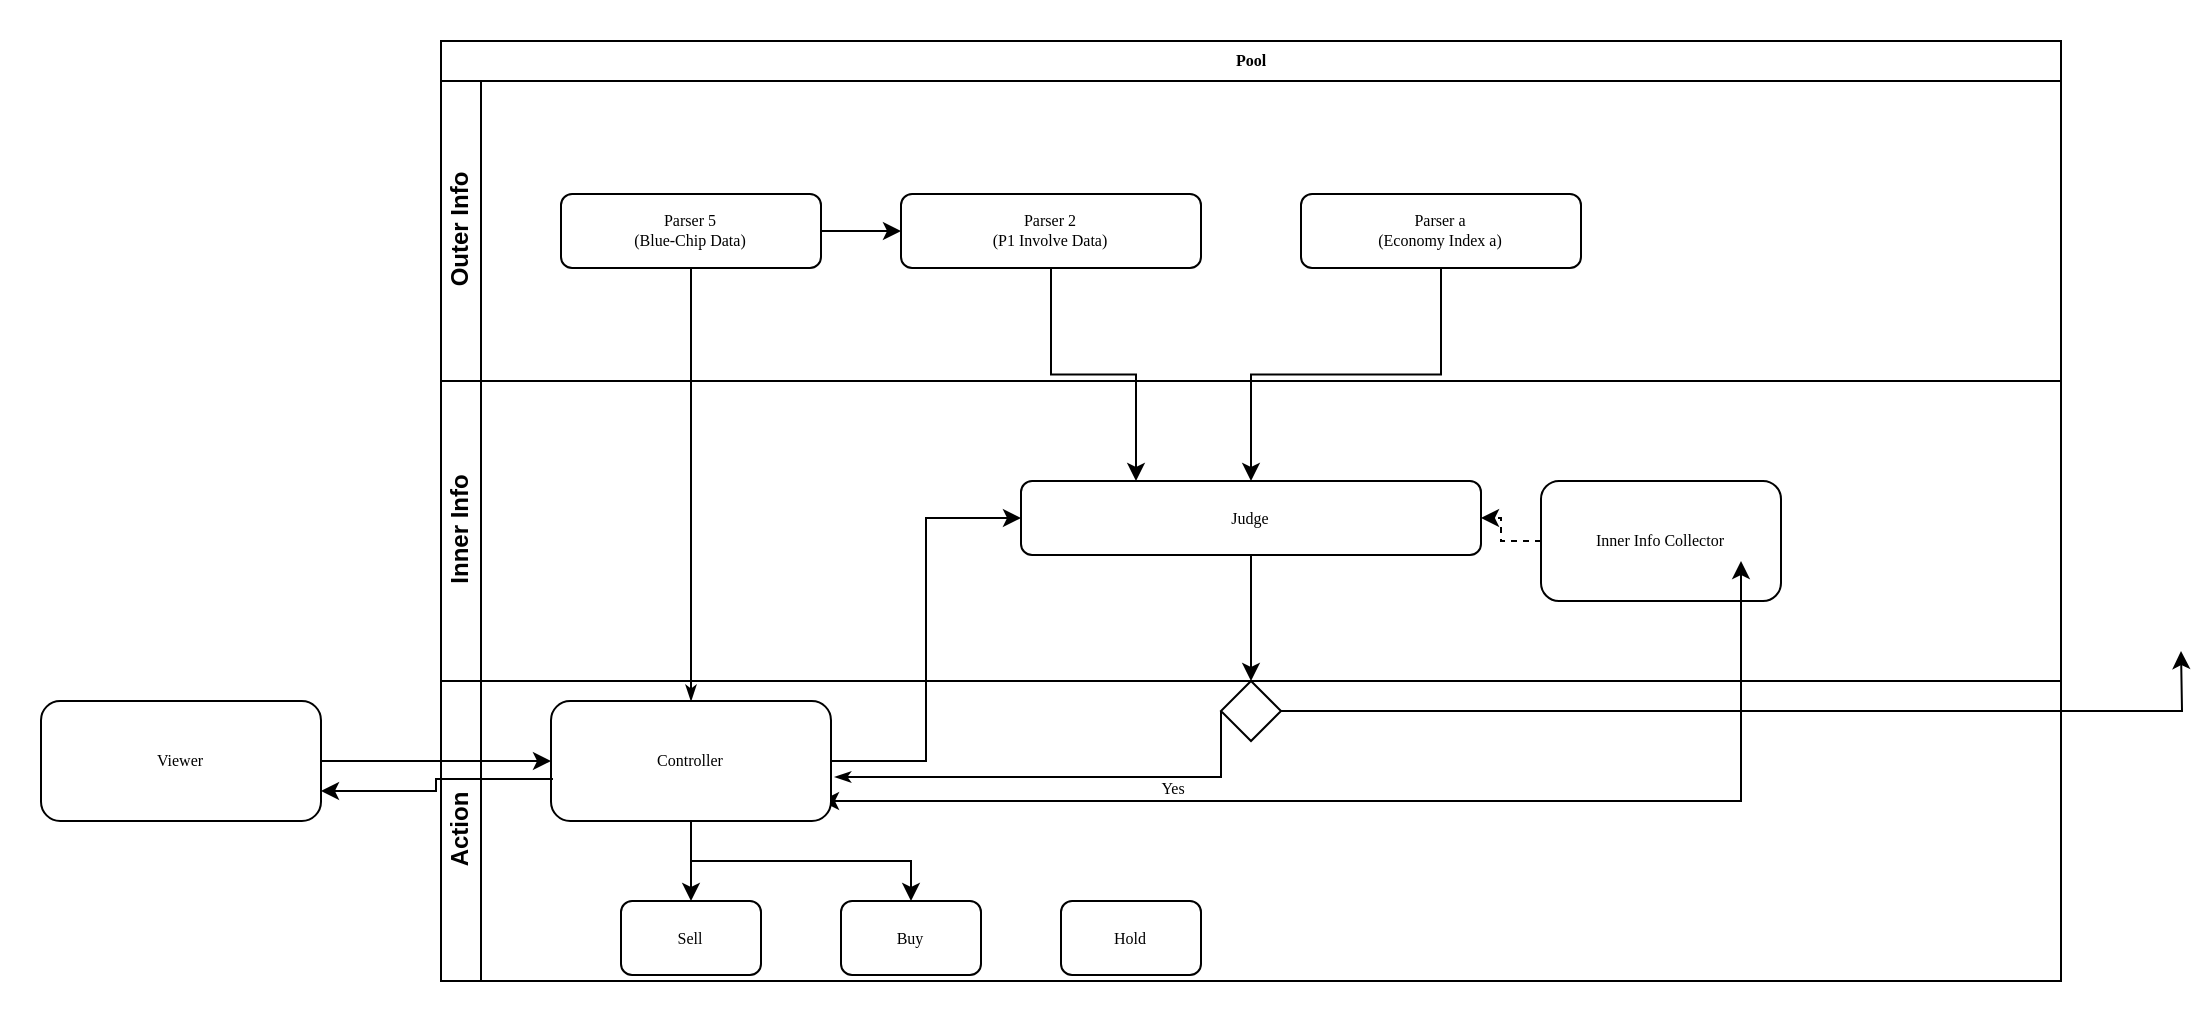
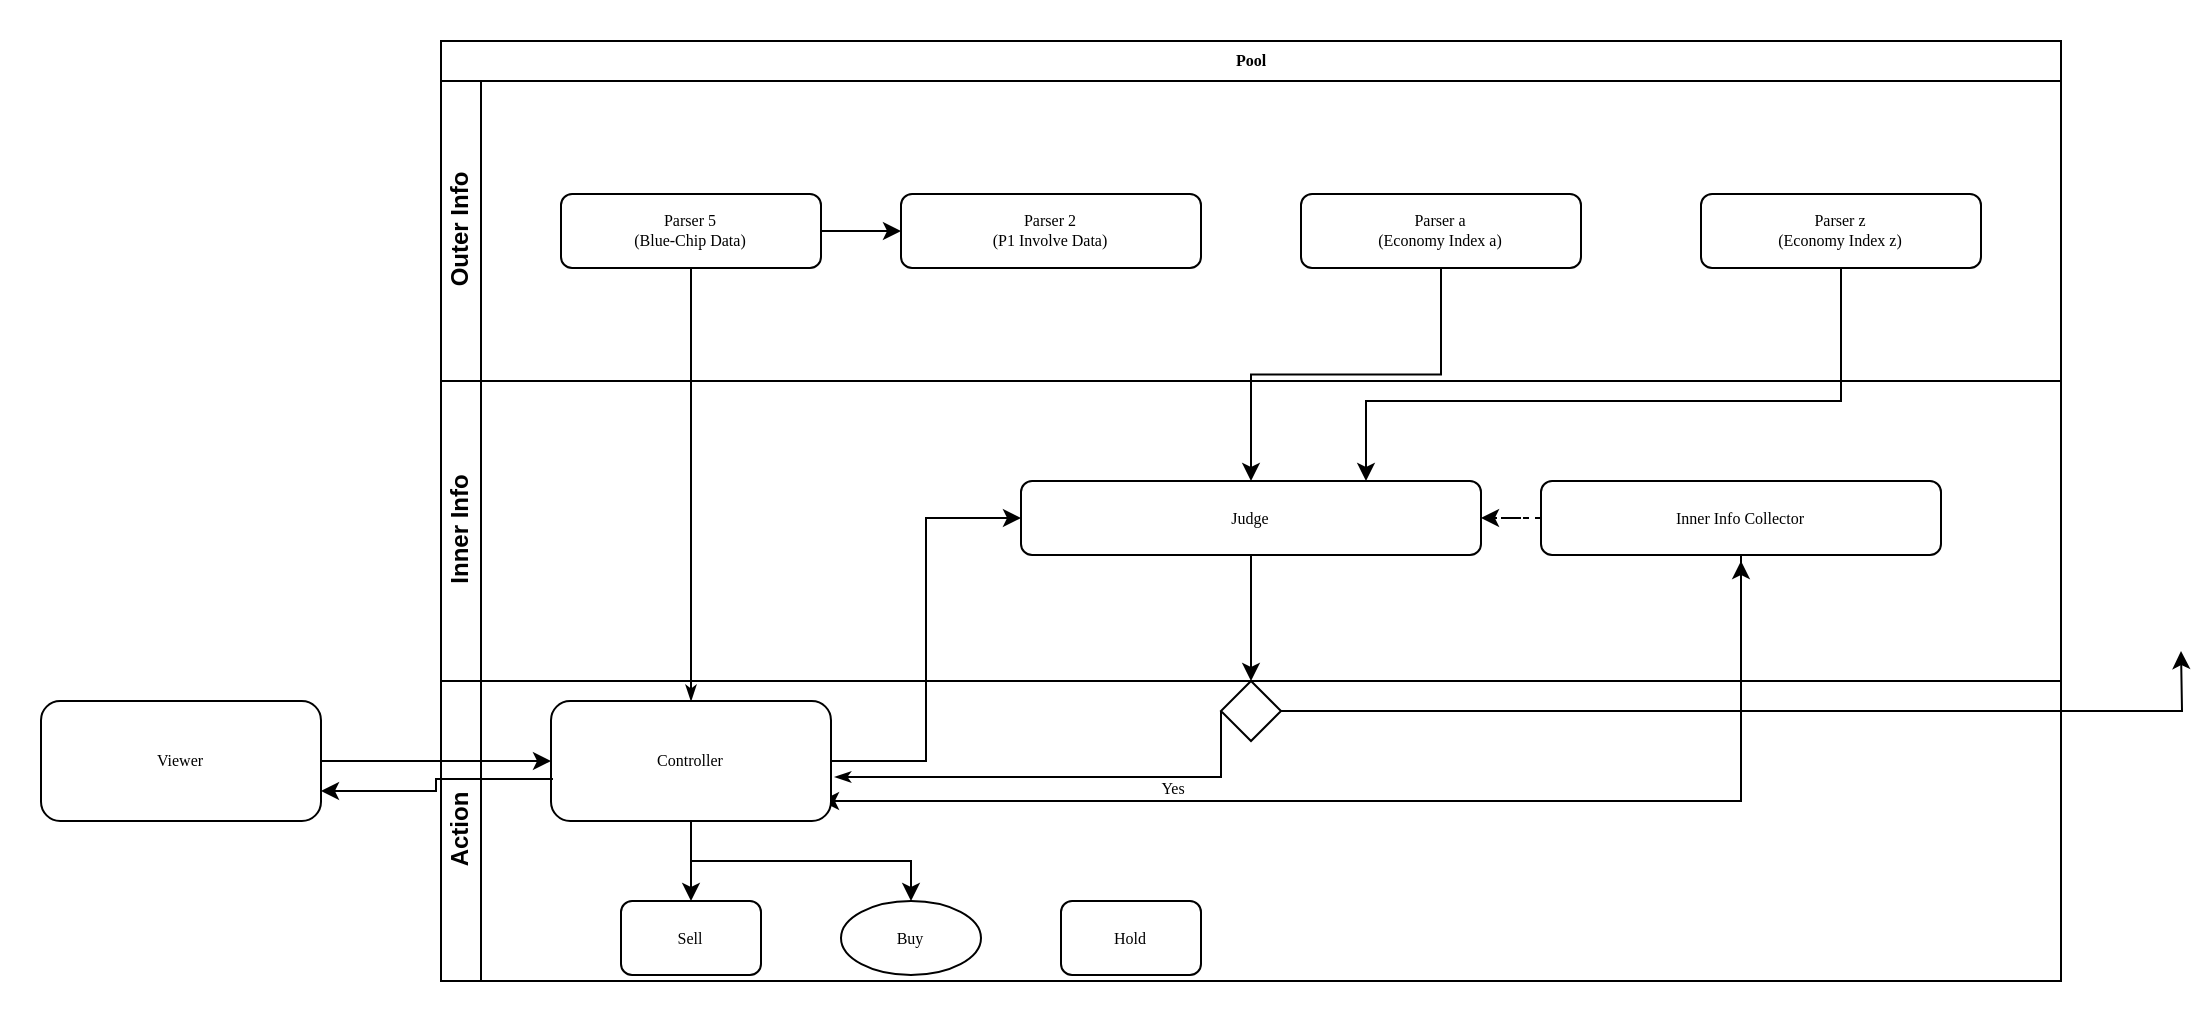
none -> (1841, 231)
(1051, 365) -> none
none -> (1578, 401)
(1661, 541) -> (1741, 518)
(911, 938) -> (911, 938)
